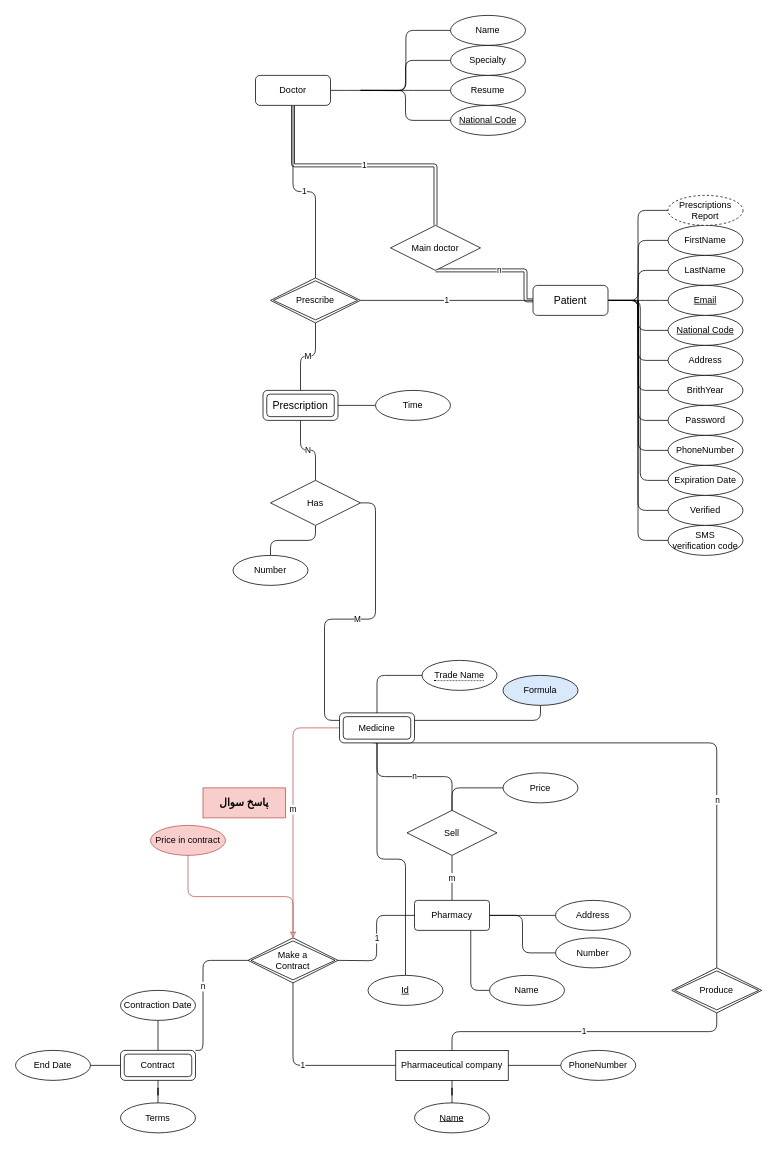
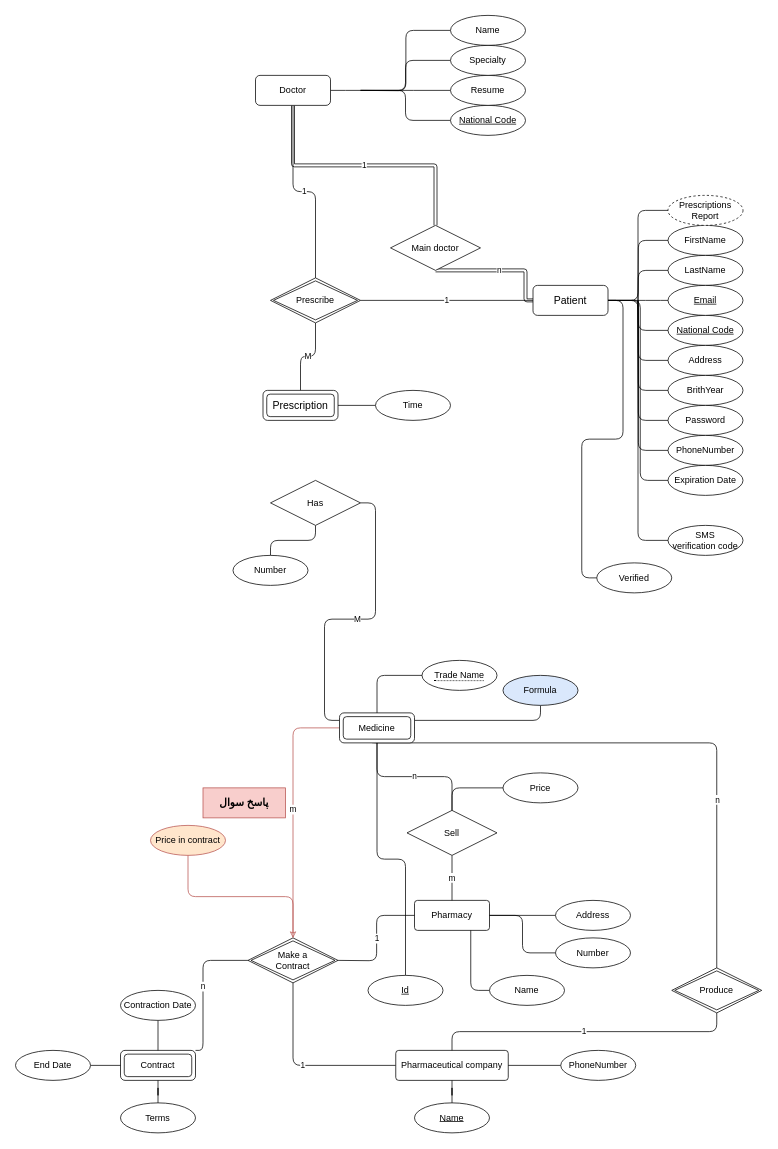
(309, 450) -> none
(705, 510) -> (634, 578)
(188, 840) -> (188, 840)
(452, 1065) -> (452, 1065)
